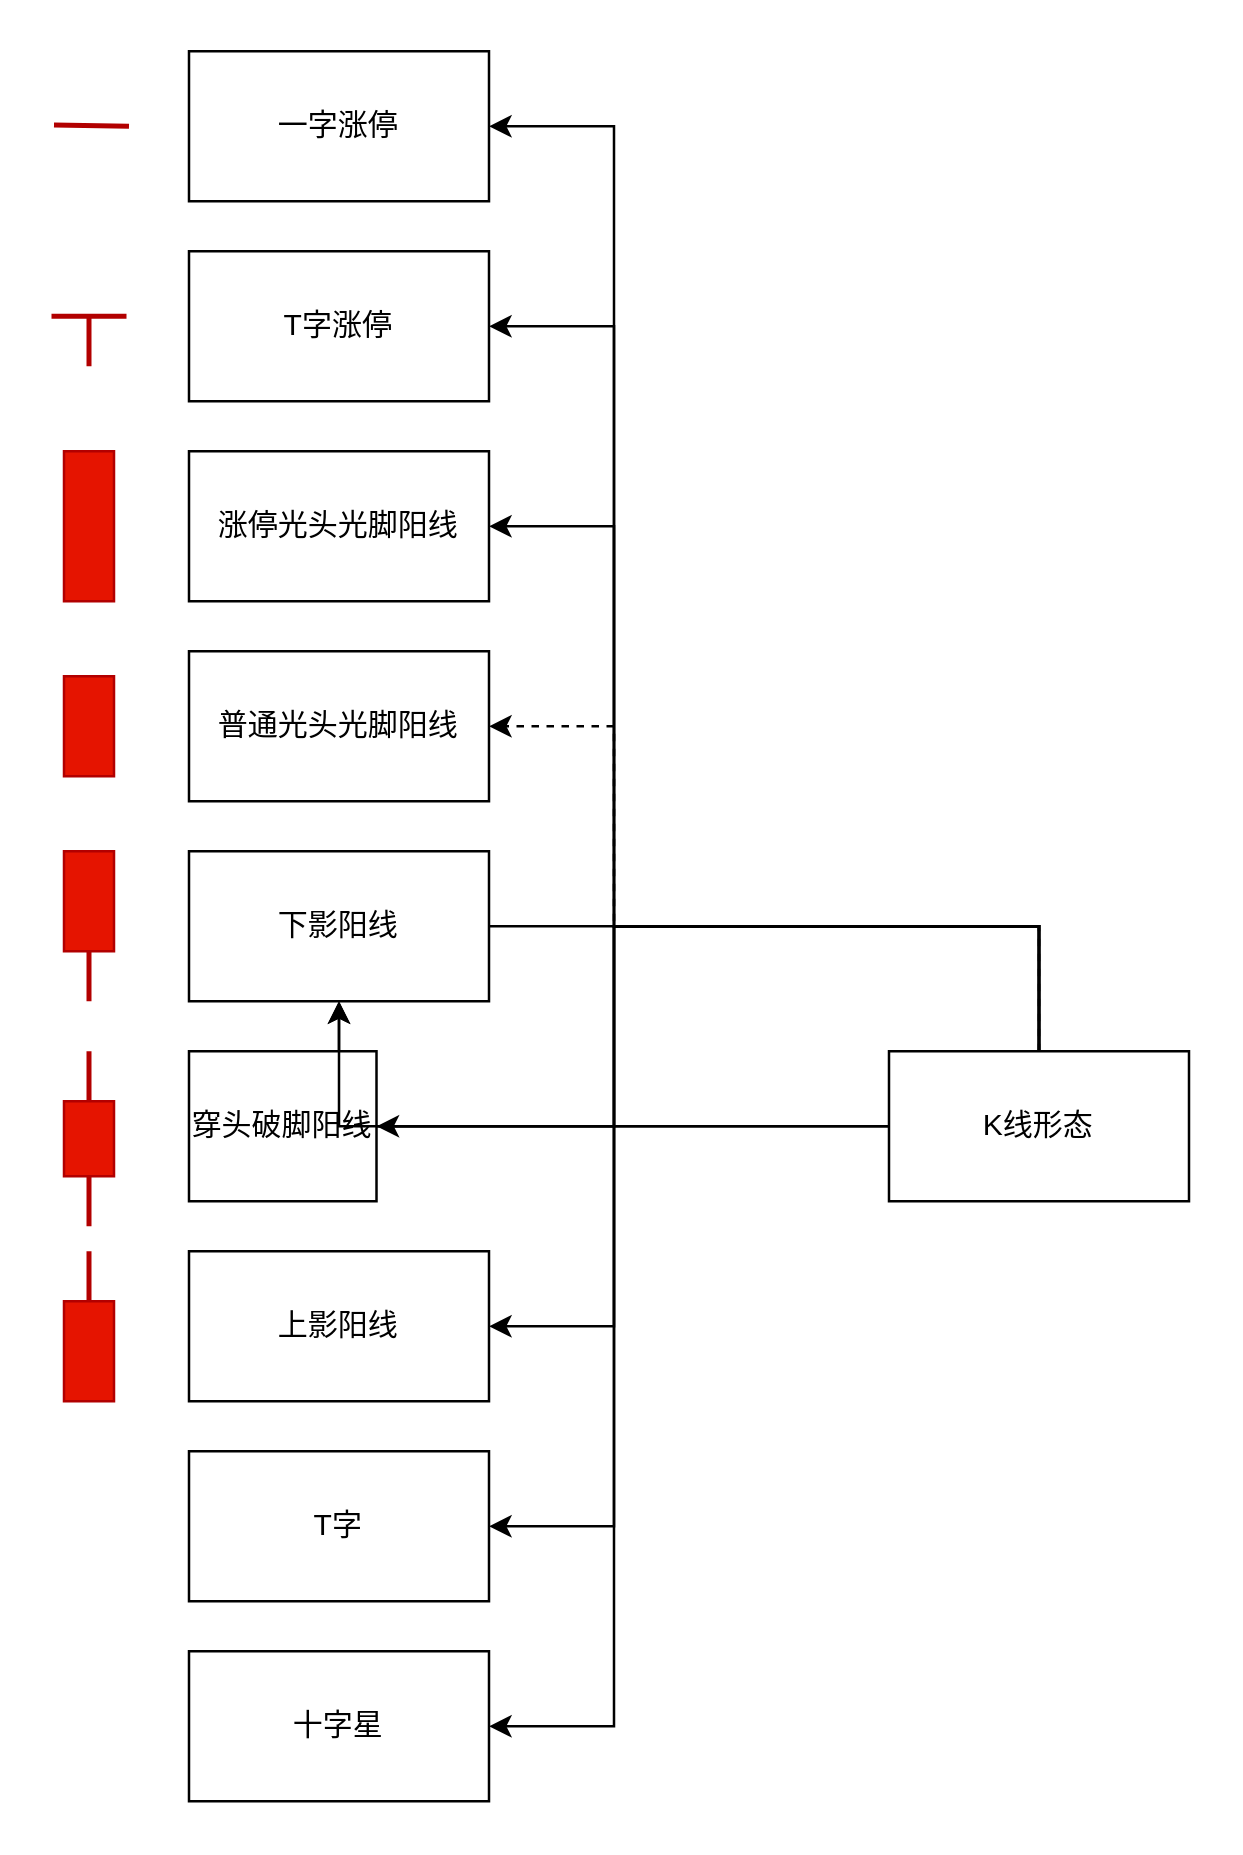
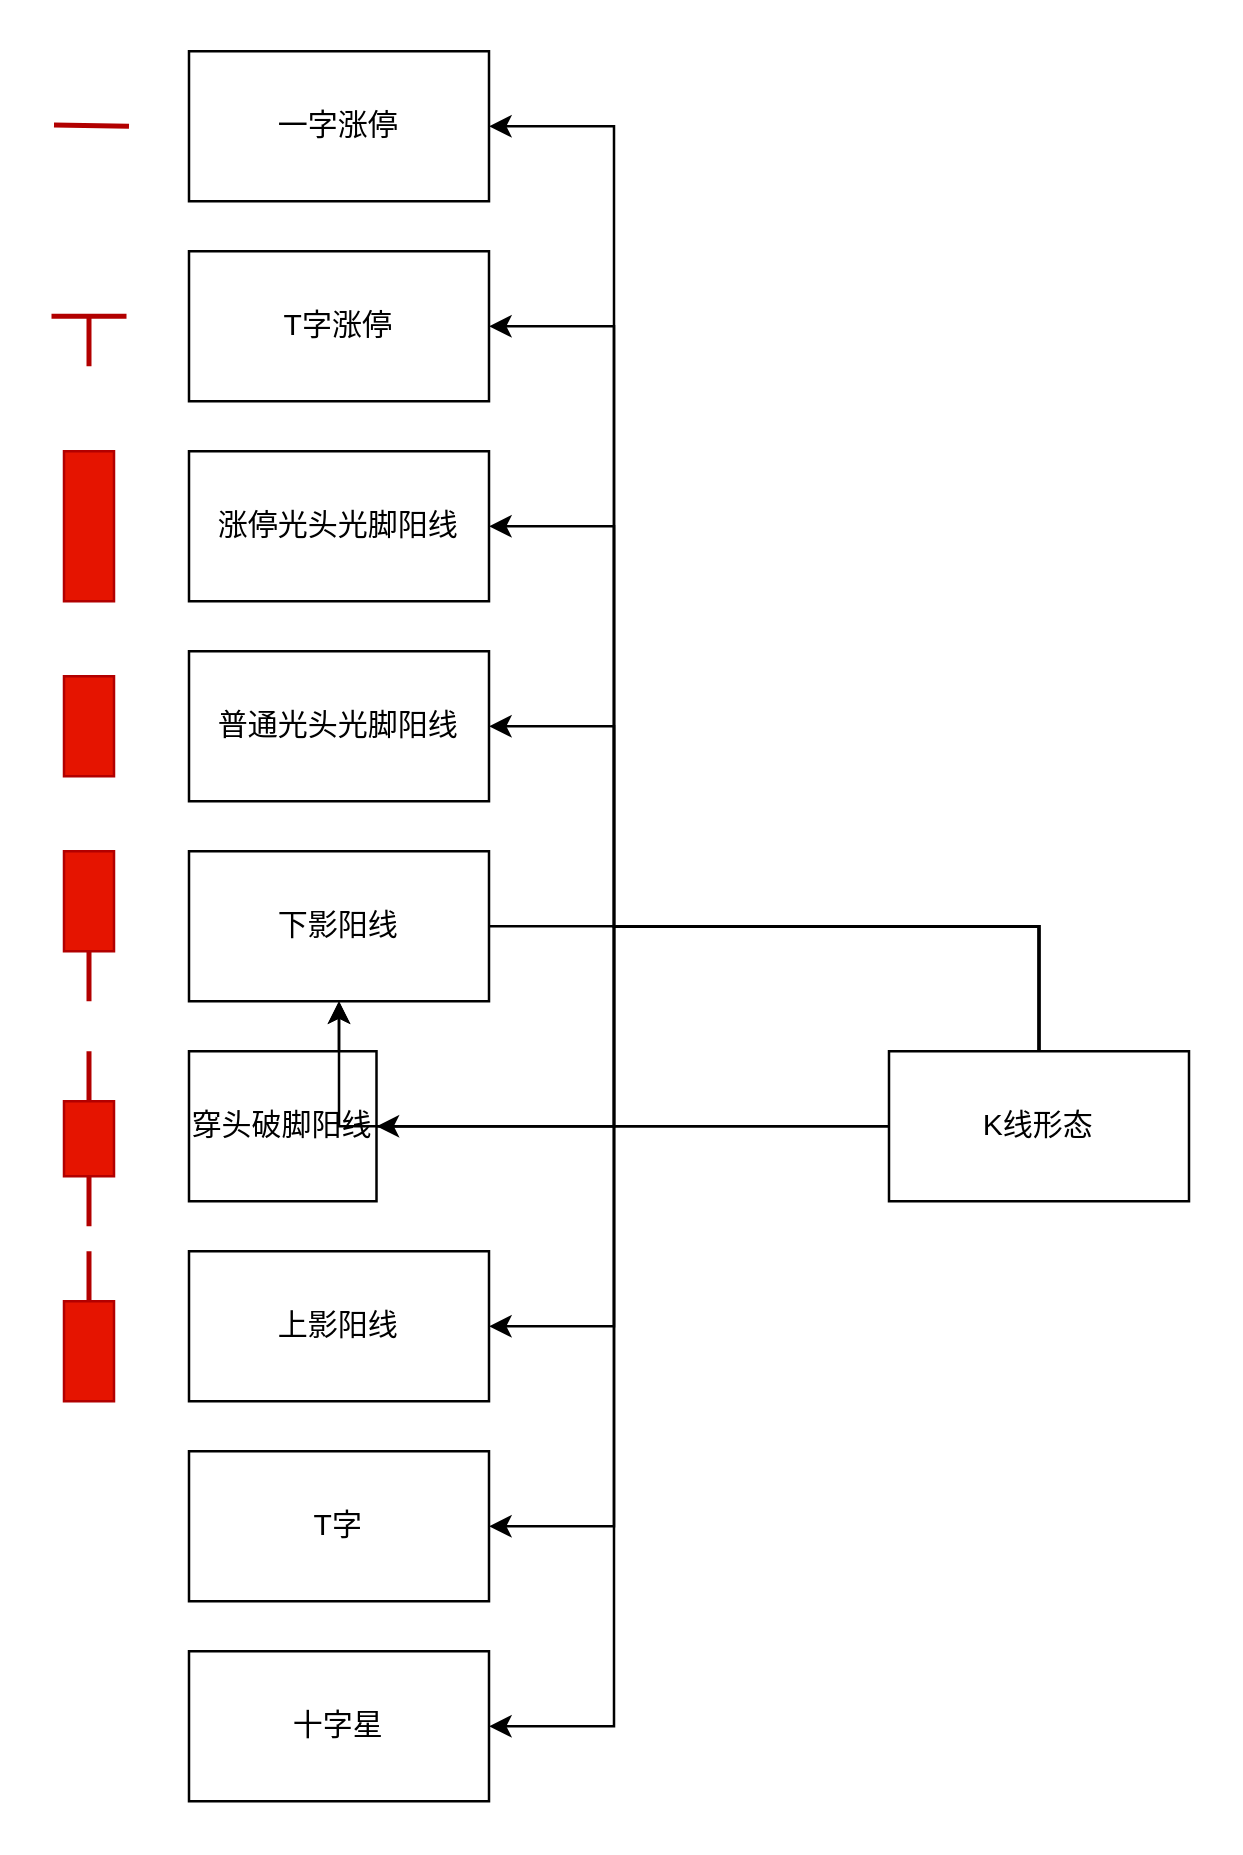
(557, 726) -> (557, 726)
